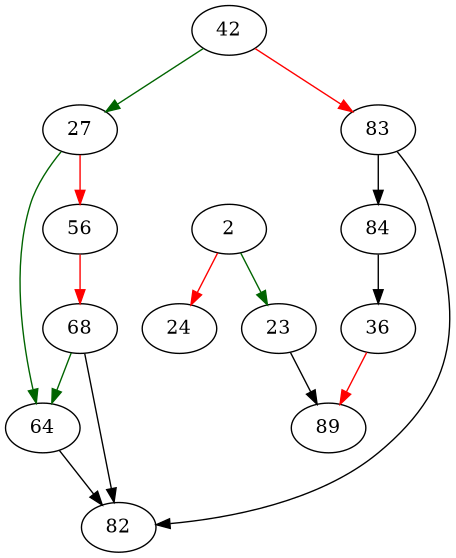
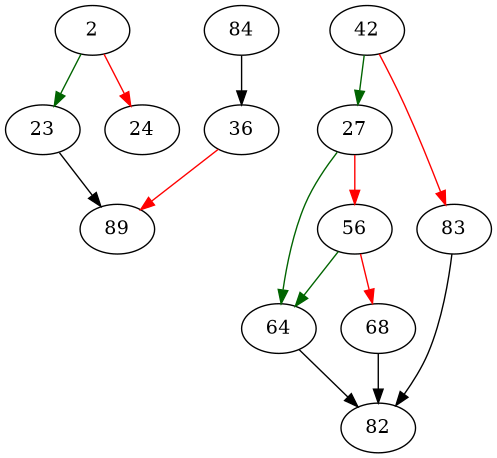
(378, 173) -> none
(64, 372) -> (321, 273)
